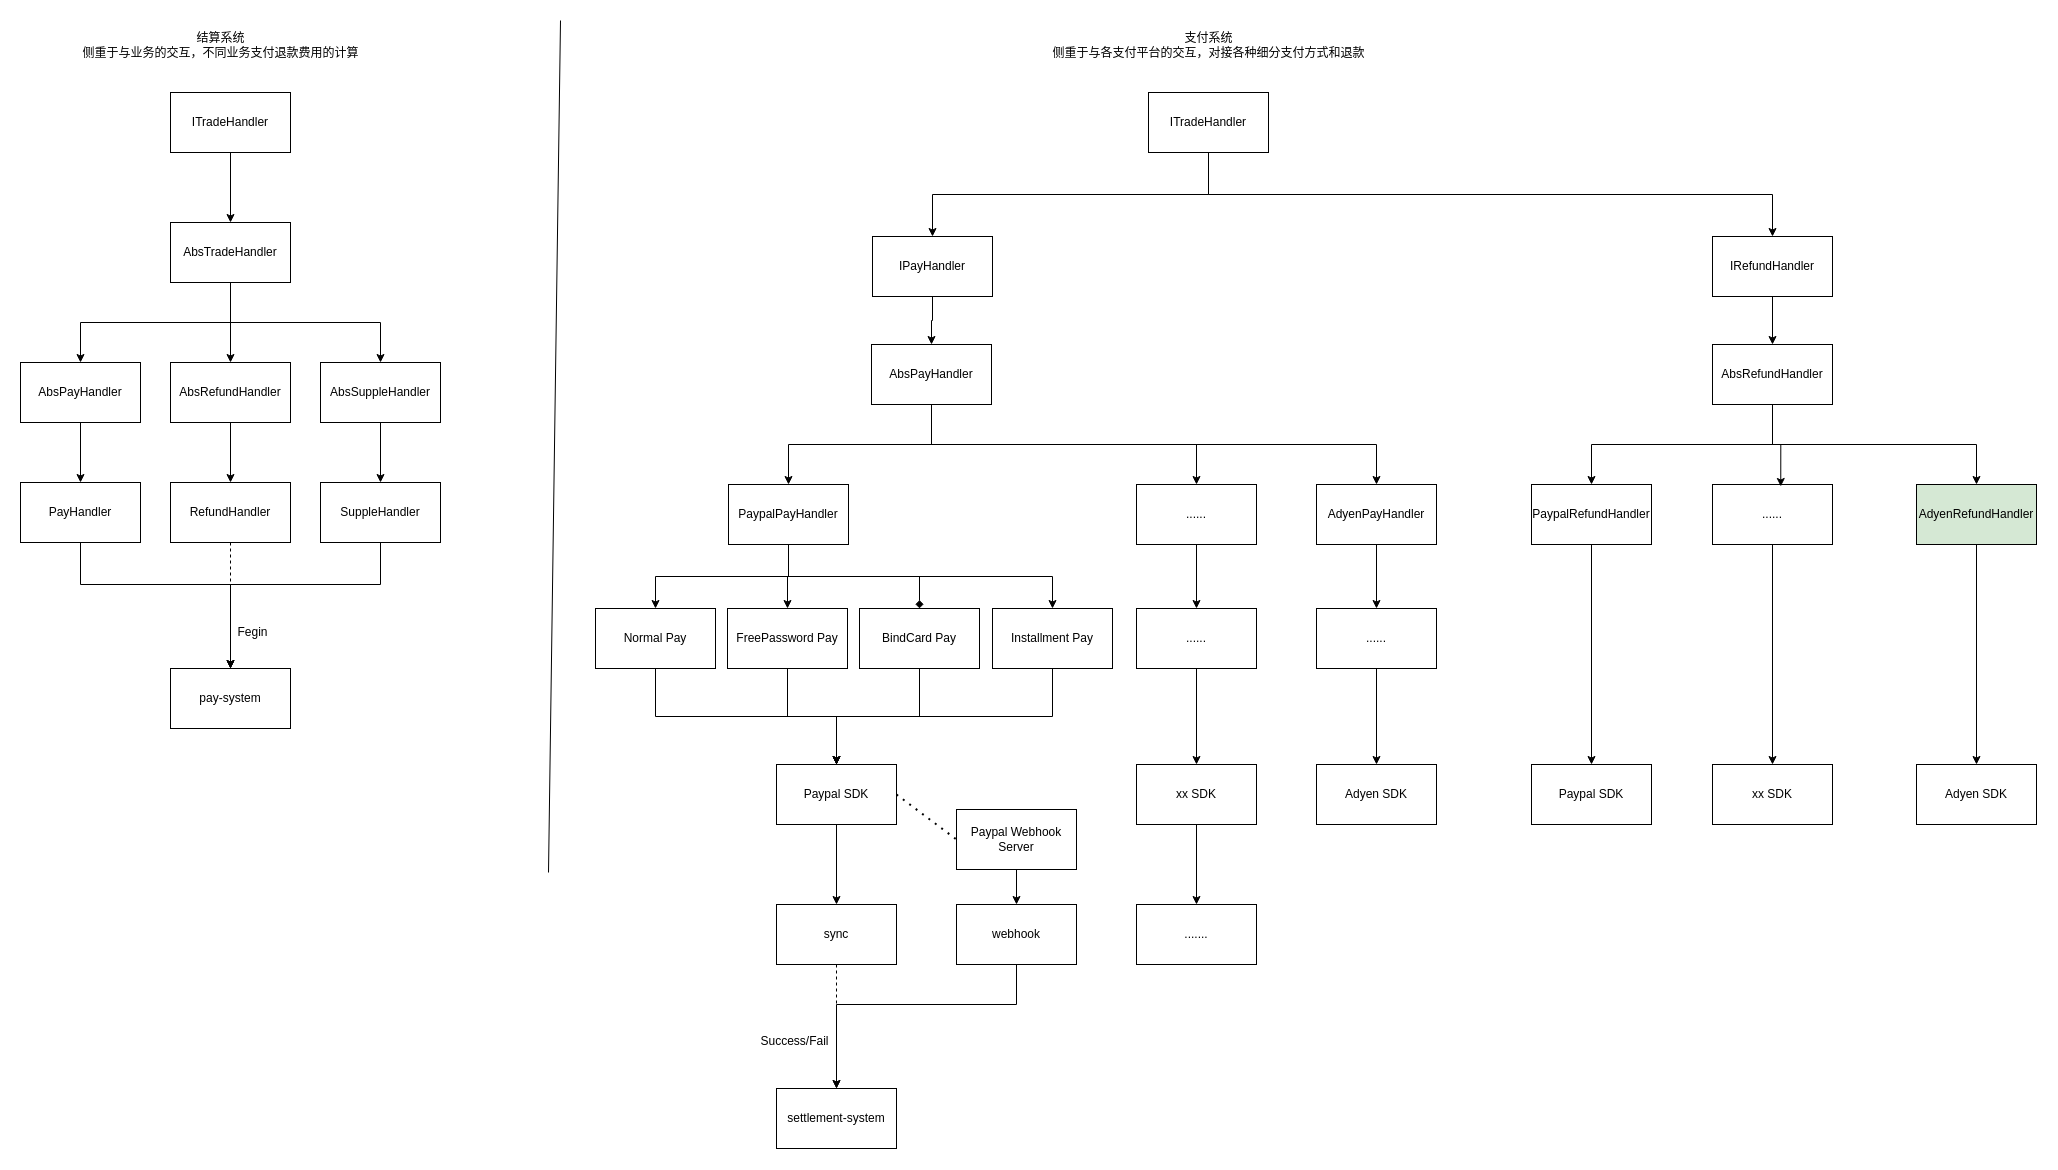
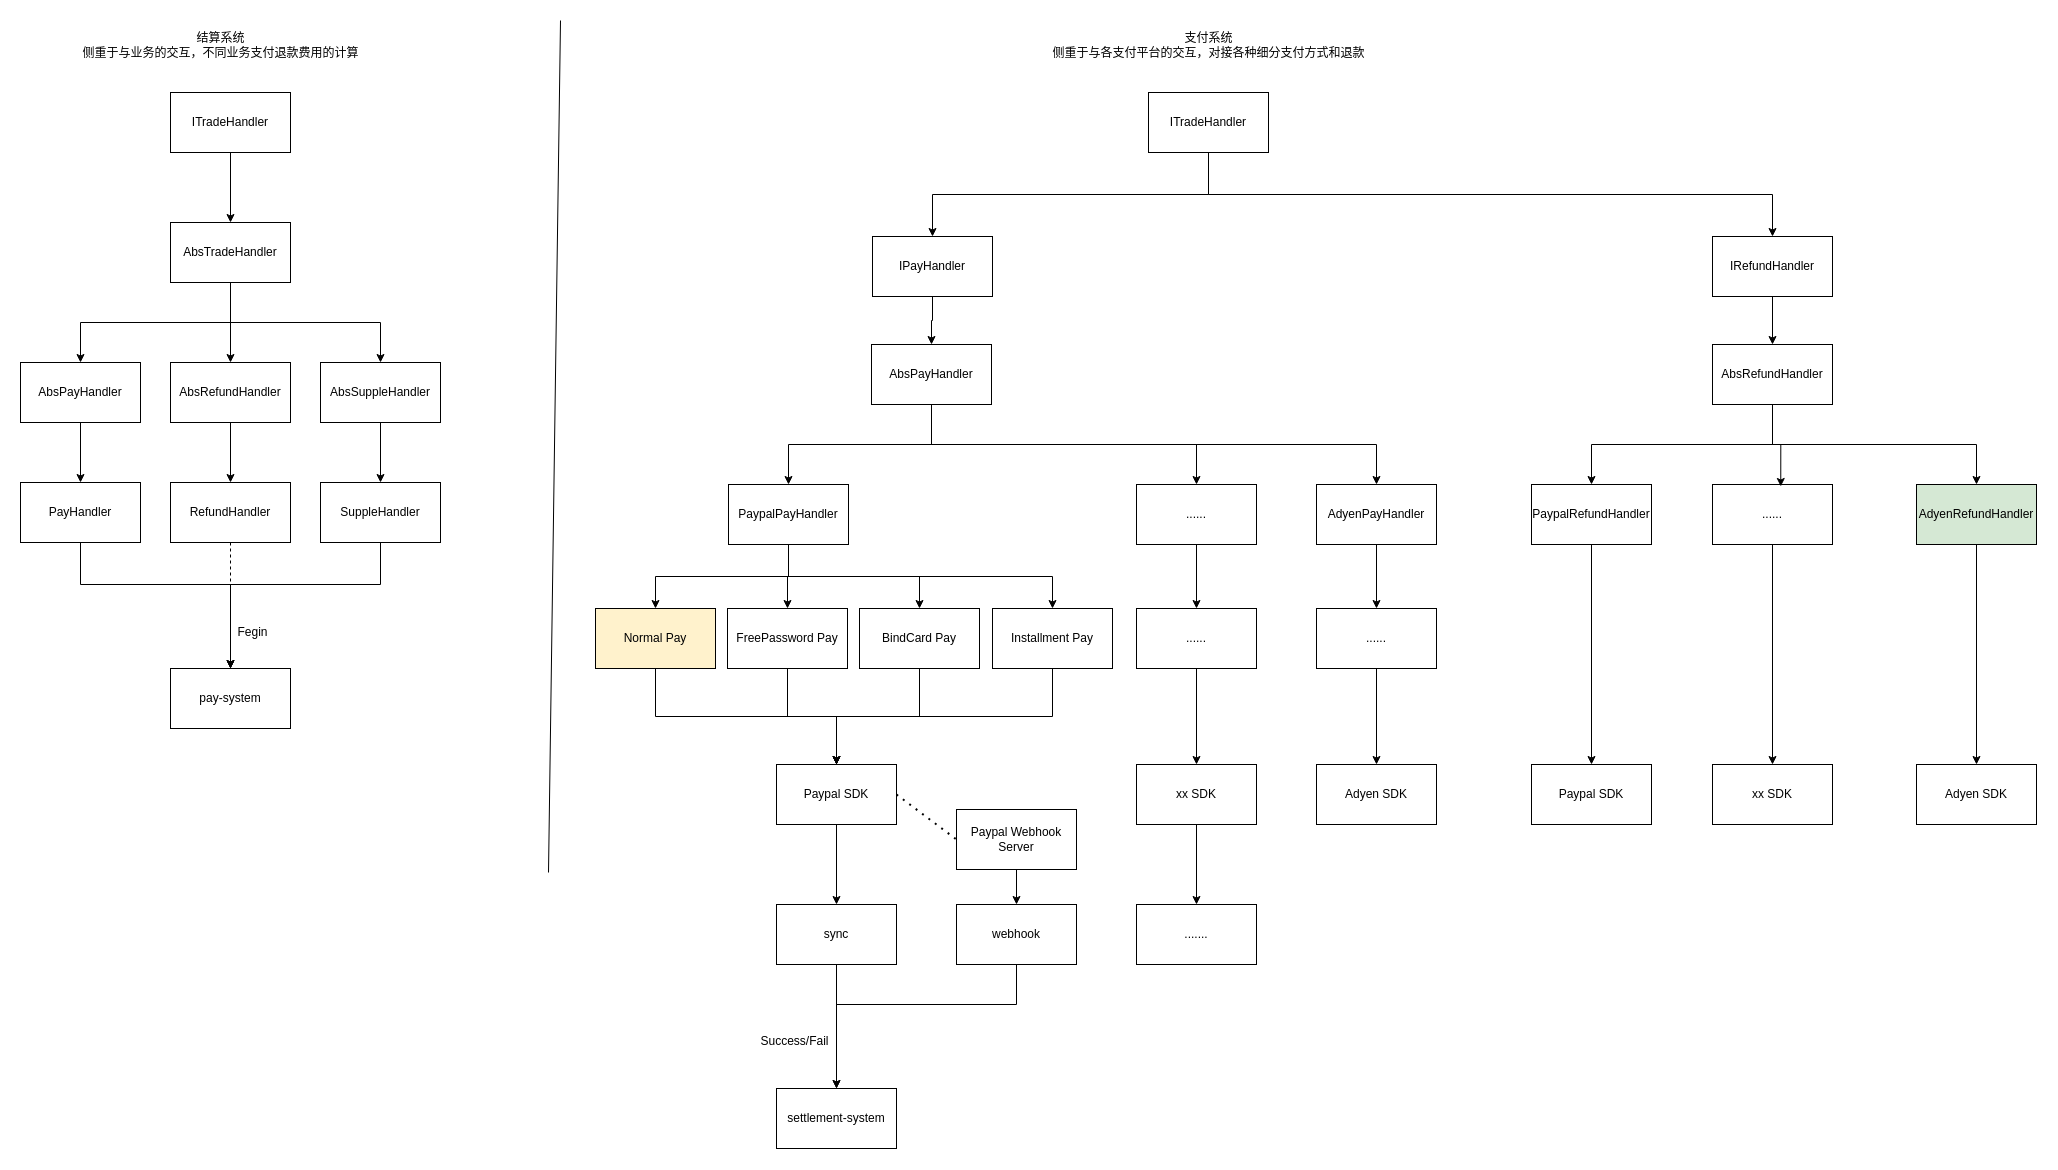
(920, 599) -> (920, 600)
(656, 639) -> (656, 639)
(837, 984) -> (837, 984)
